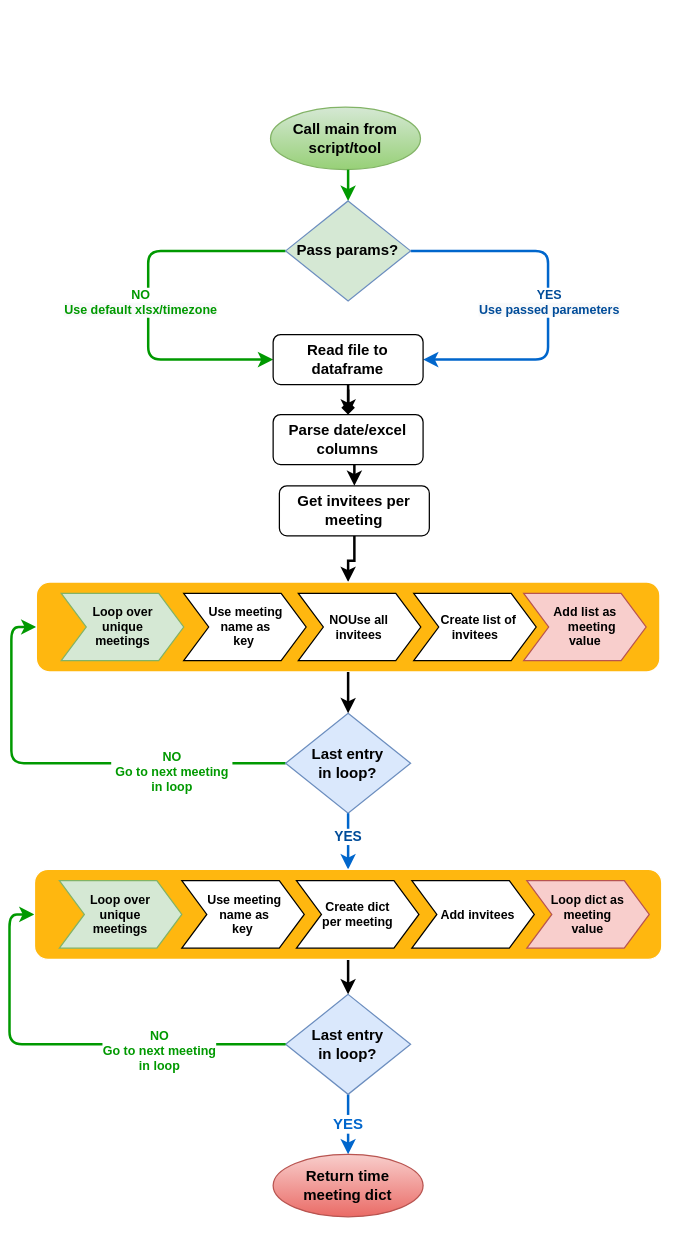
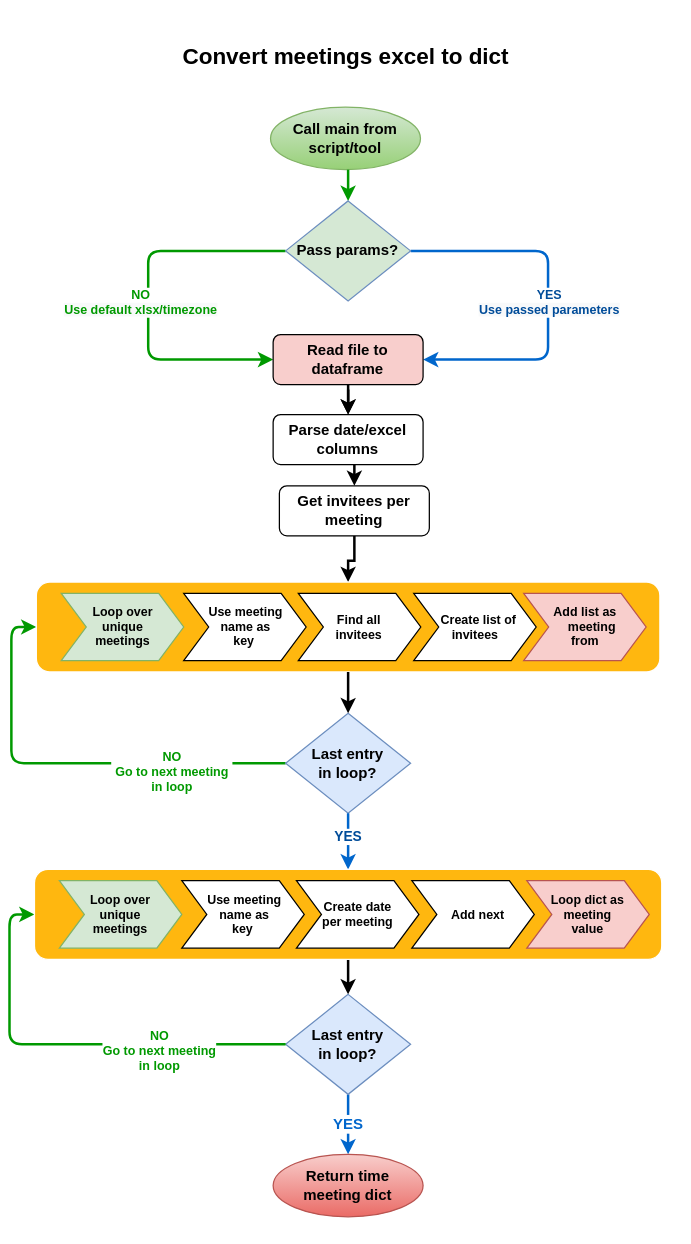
none -> (346, 57)
(348, 359) -> (348, 359)
(348, 384) -> (348, 384)
(359, 627) -> (359, 627)
(586, 627) -> (586, 627)
(358, 914) -> (358, 914)
(473, 914) -> (473, 914)
